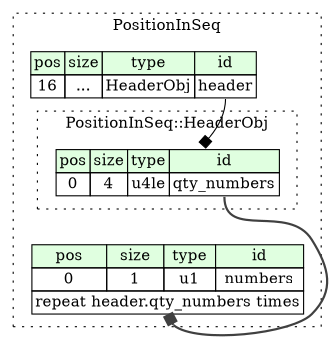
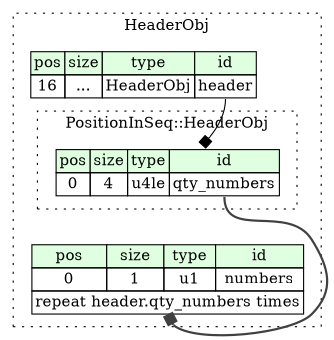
(167, 26) -> (167, 26)
